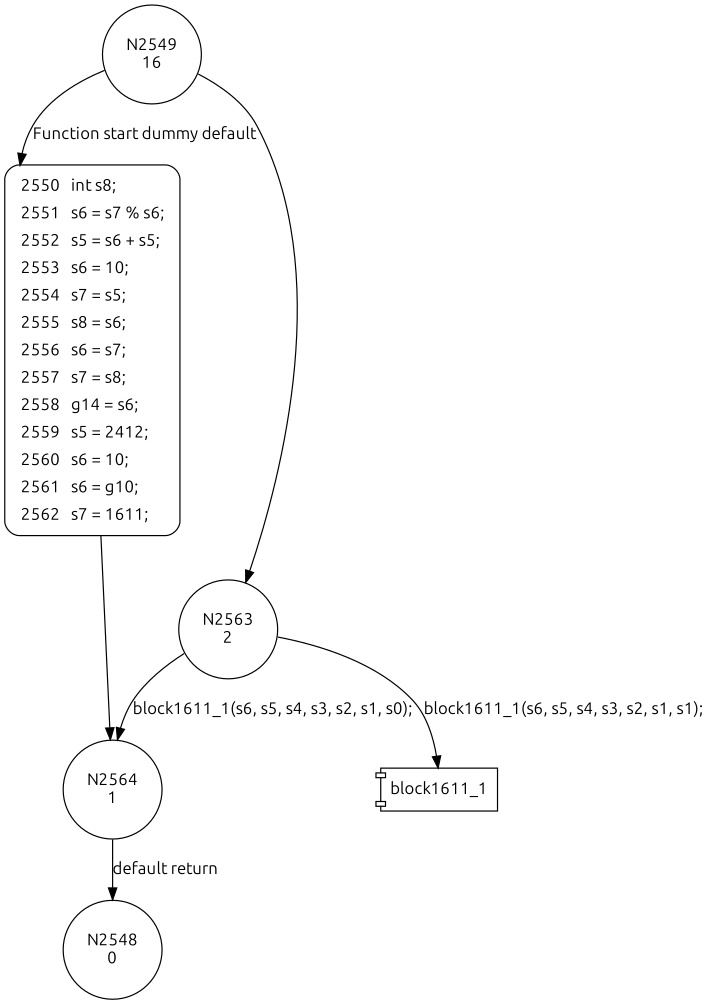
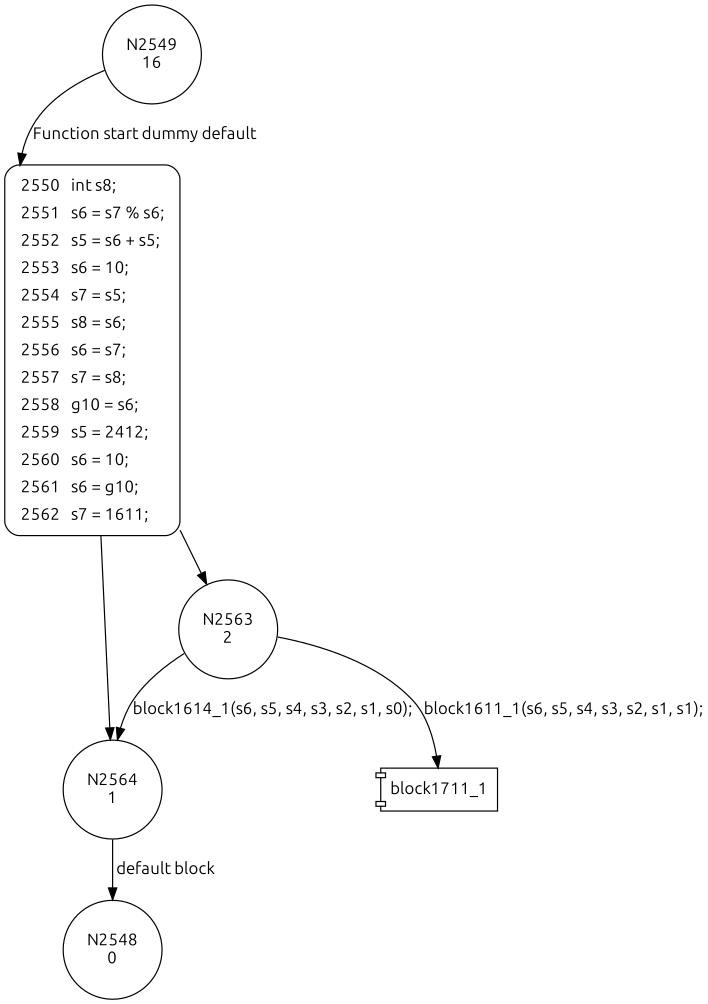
(297, 308) -> (191, 552)
(105, 405) -> (105, 405)
(273, 709) -> (273, 709)
(439, 790) -> (439, 790)
(166, 870) -> (166, 870)
